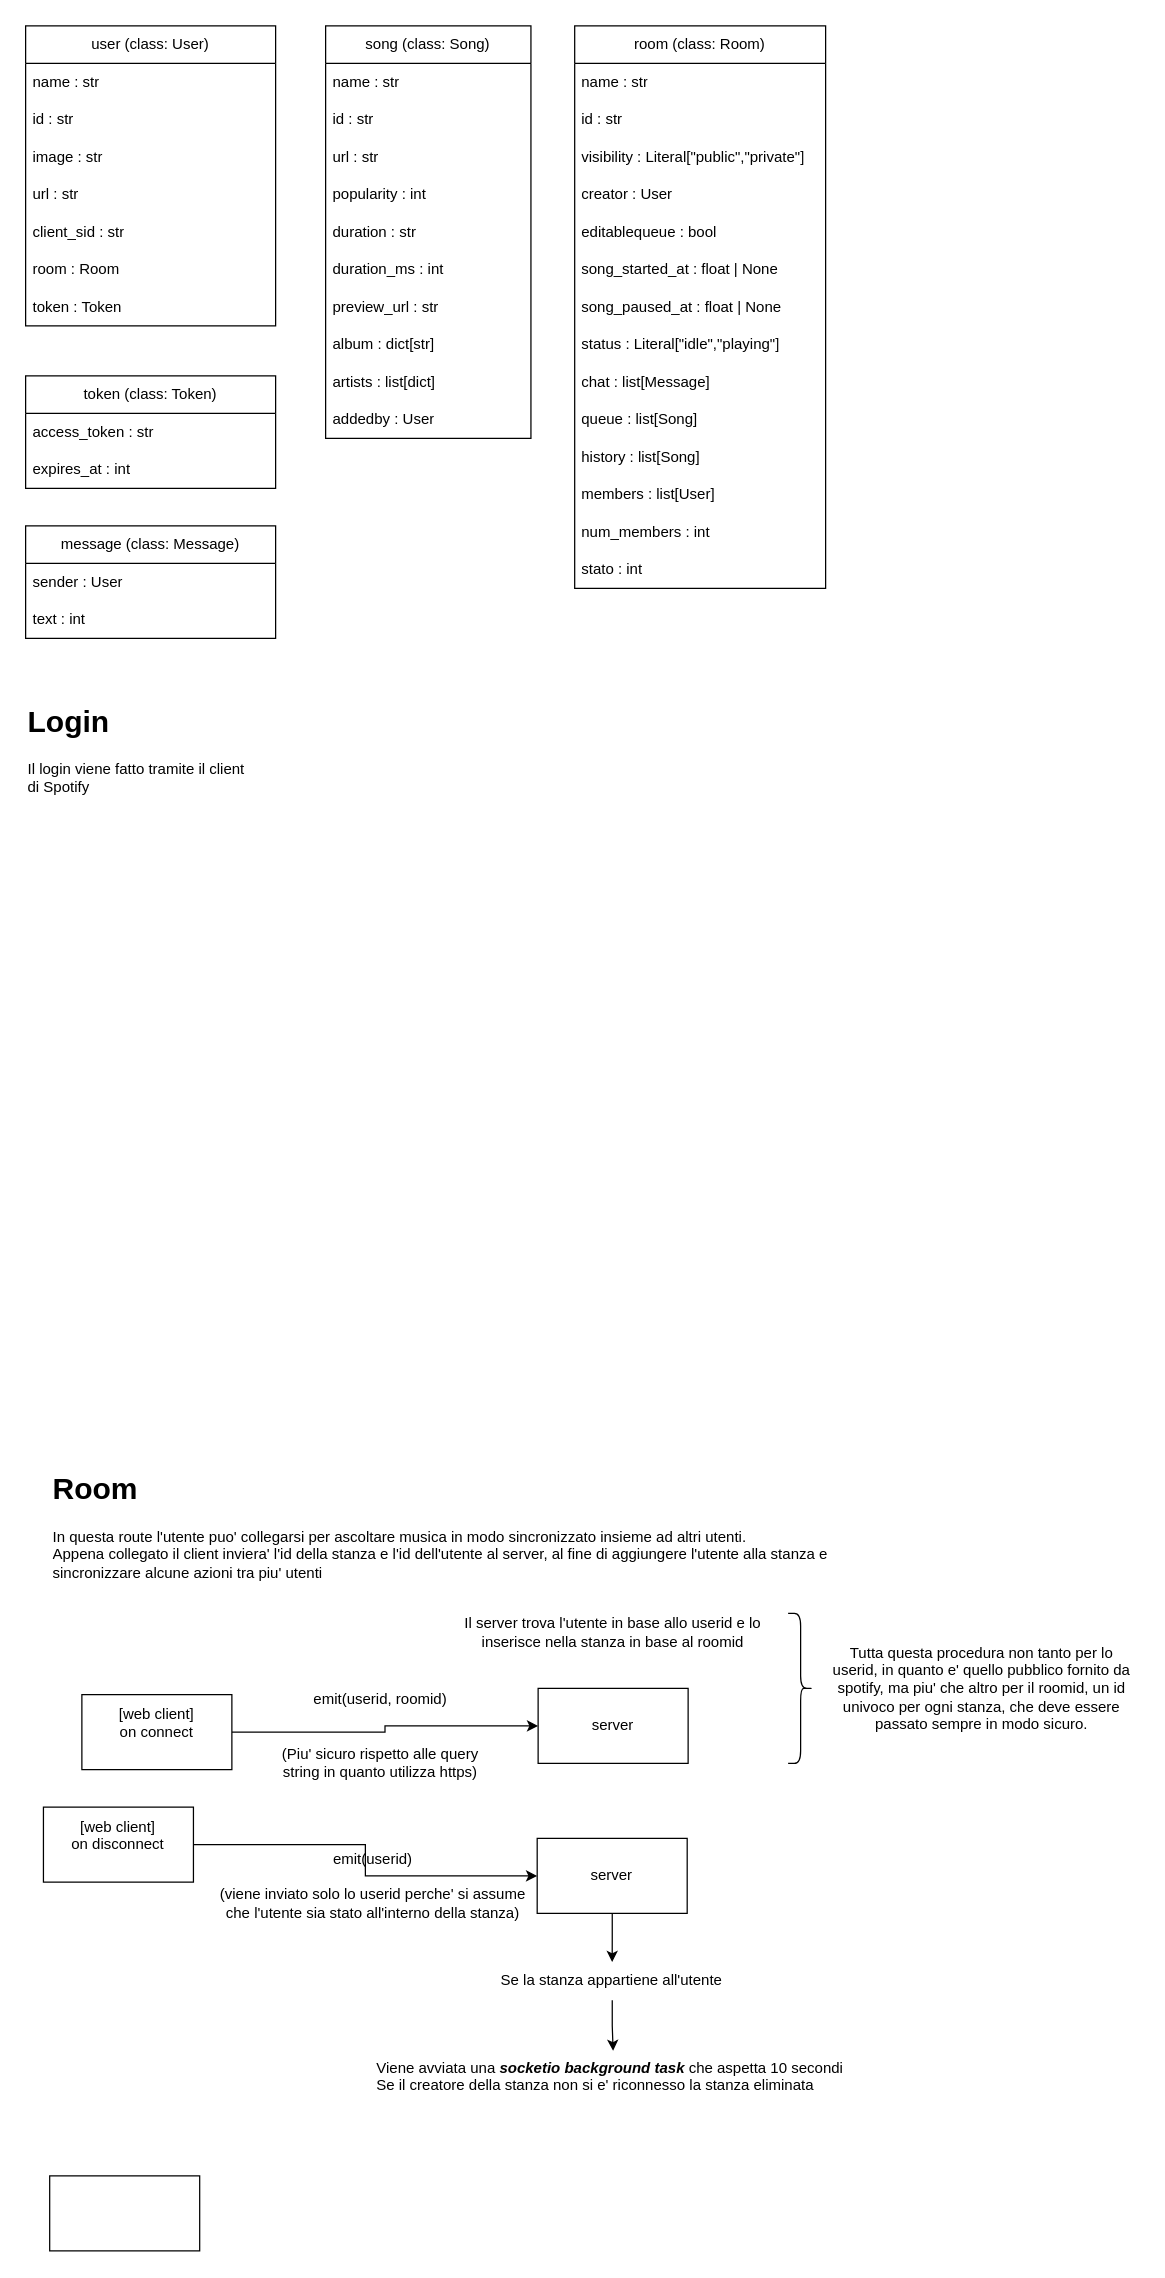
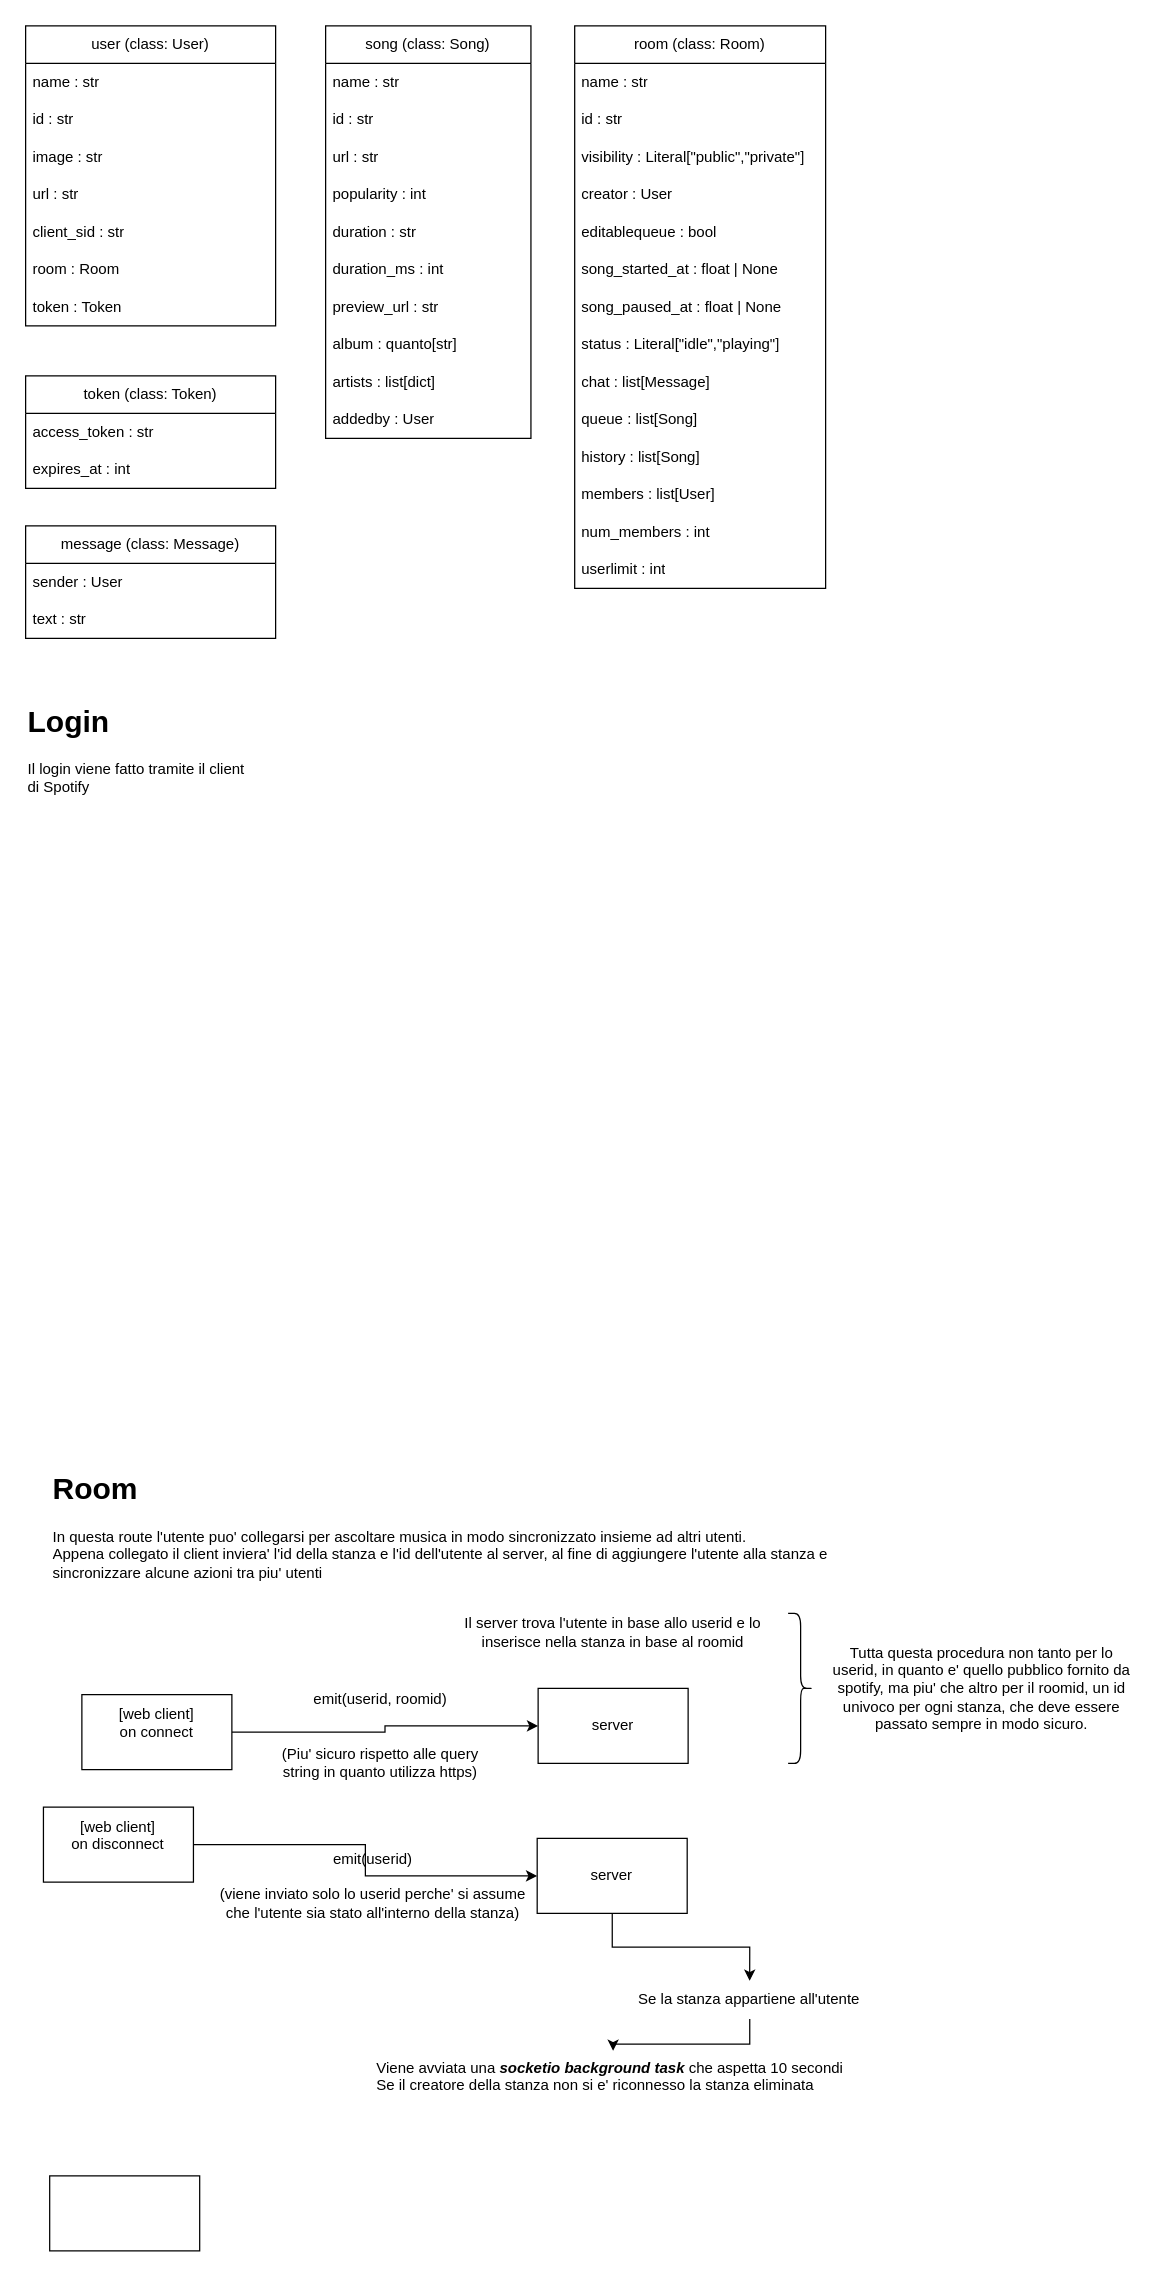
(395, 344) -> (405, 344)
(620, 569) -> (631, 569)
(67, 619) -> (69, 619)
(612, 1981) -> (750, 2000)
